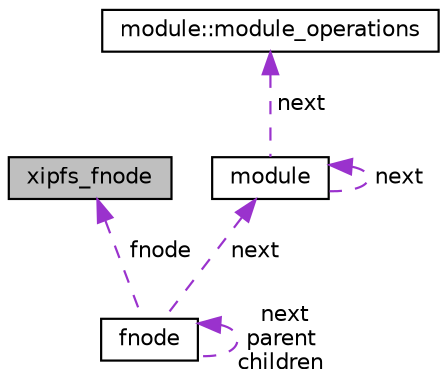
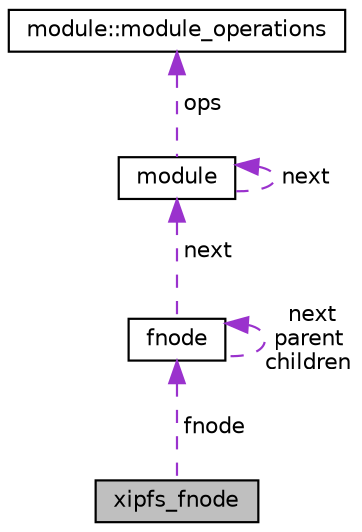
(298, 104) -> (200, 104)
(124, 269) -> (177, 432)
